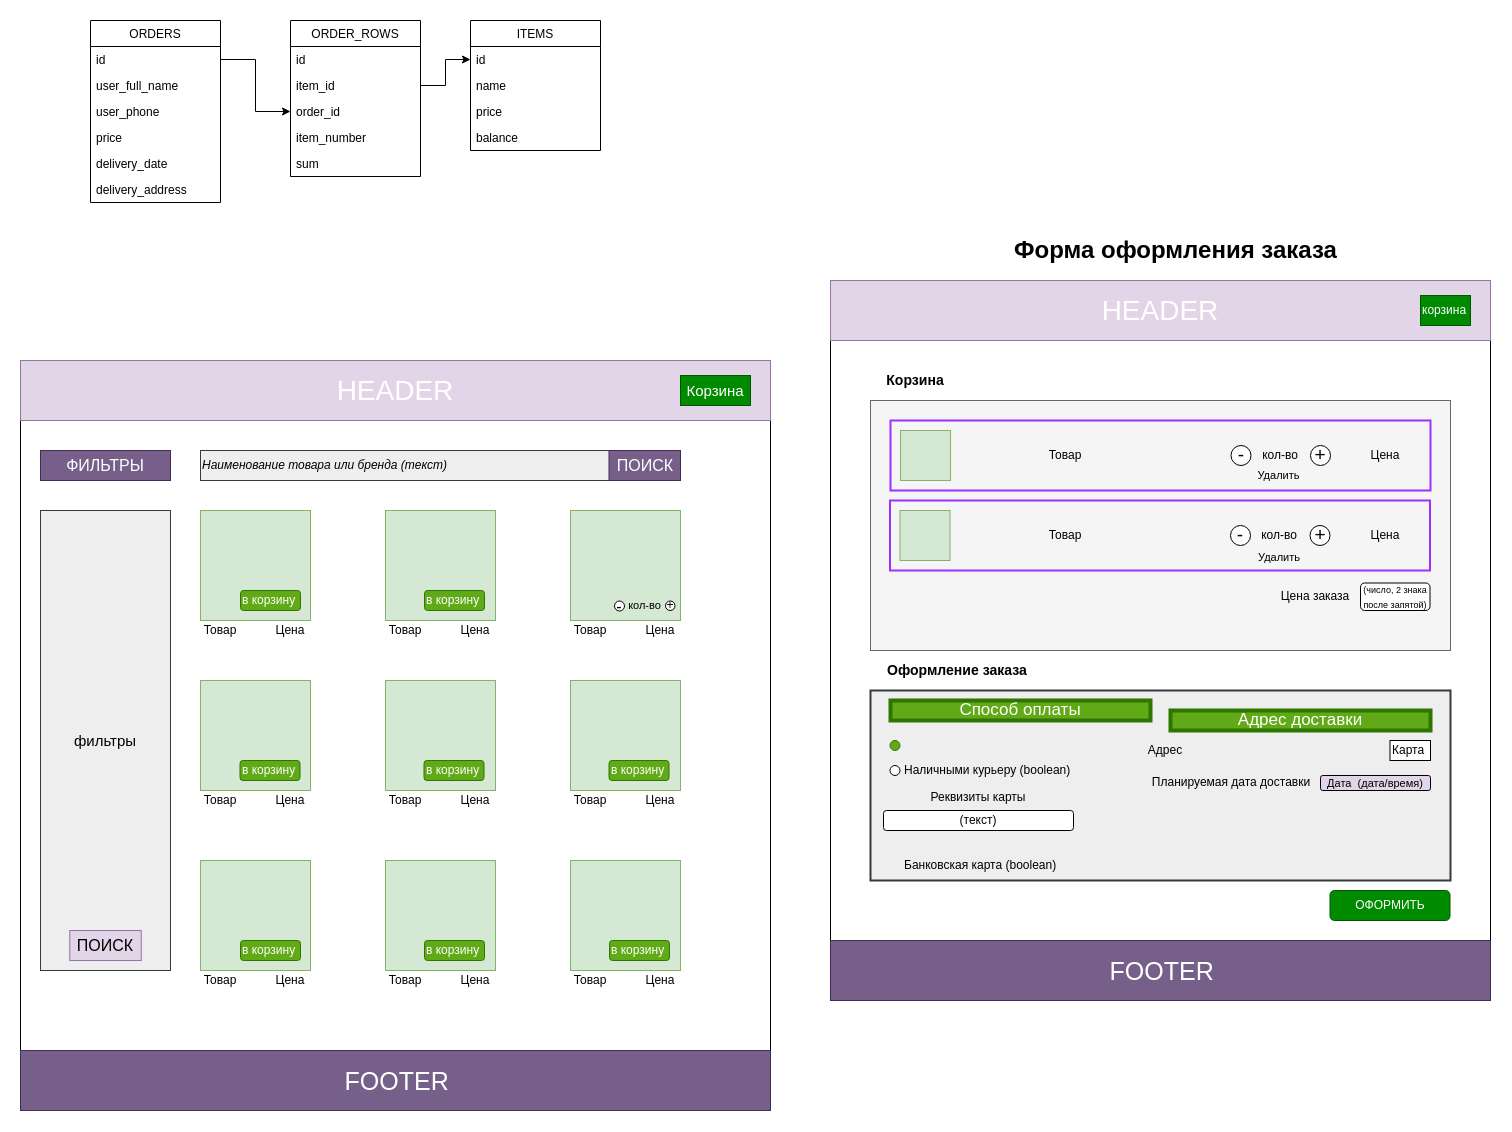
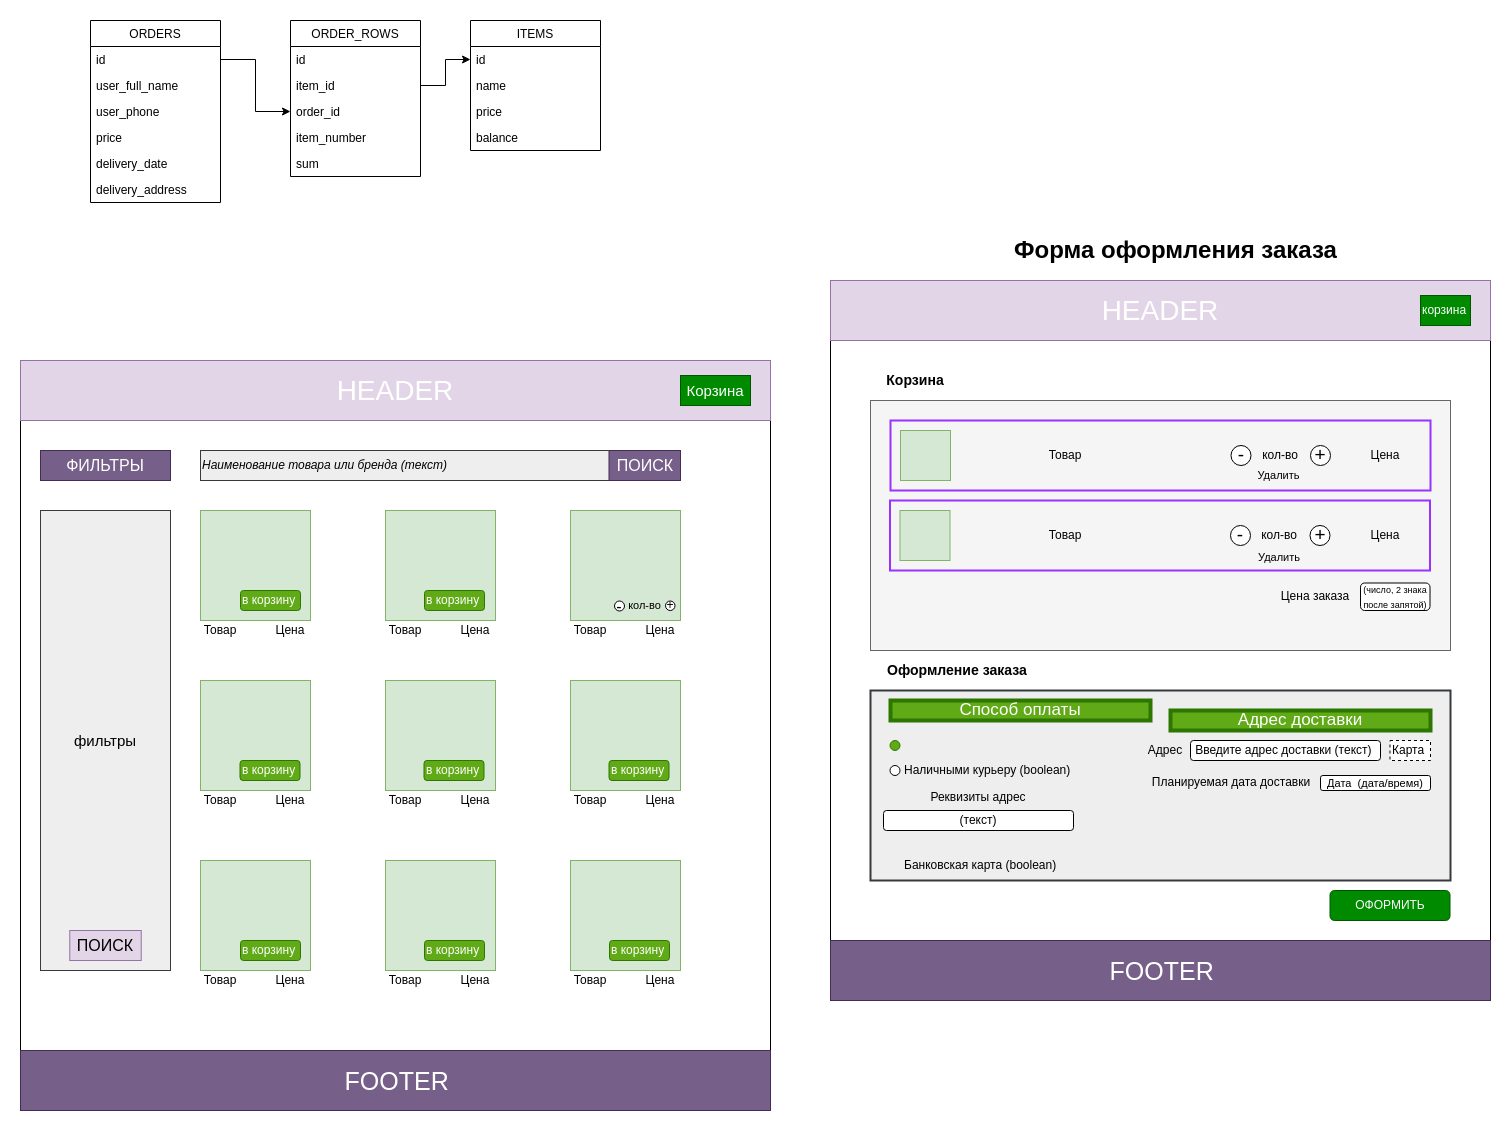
none -> (1286, 751)
(1410, 751) -> (1410, 751)
(1376, 783) -> (1376, 783)
(979, 796) -> (979, 796)
